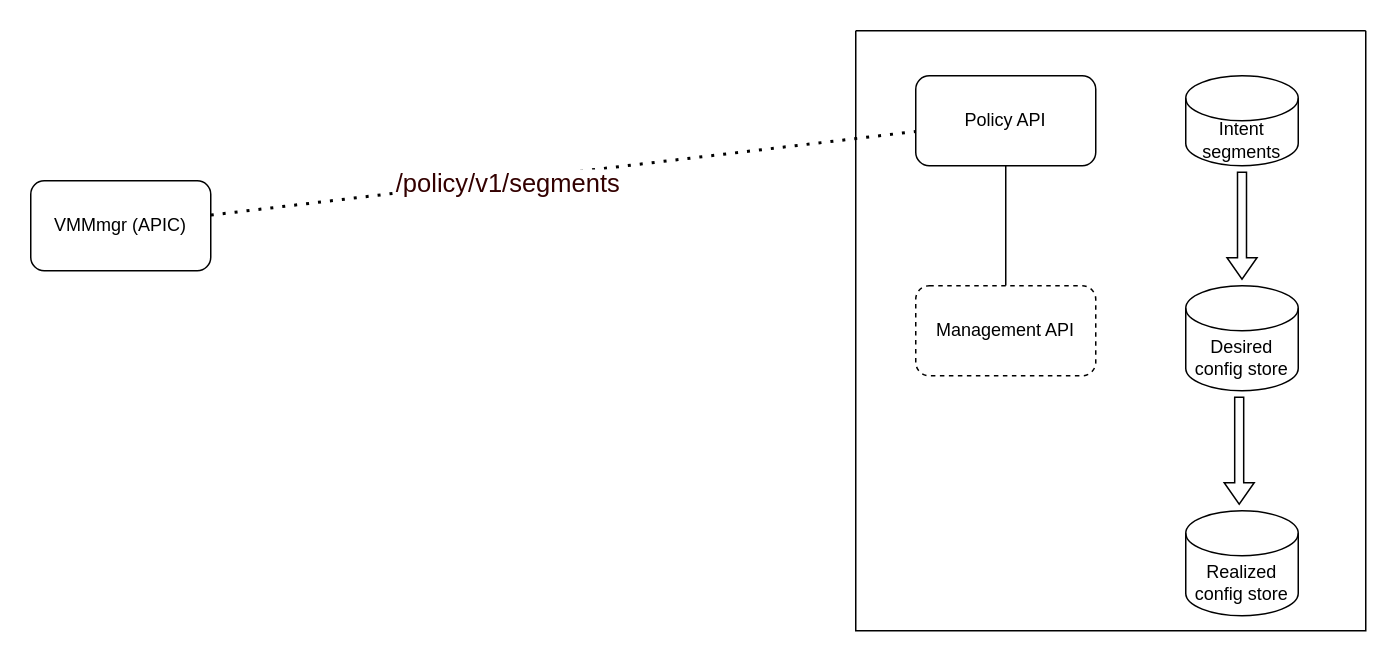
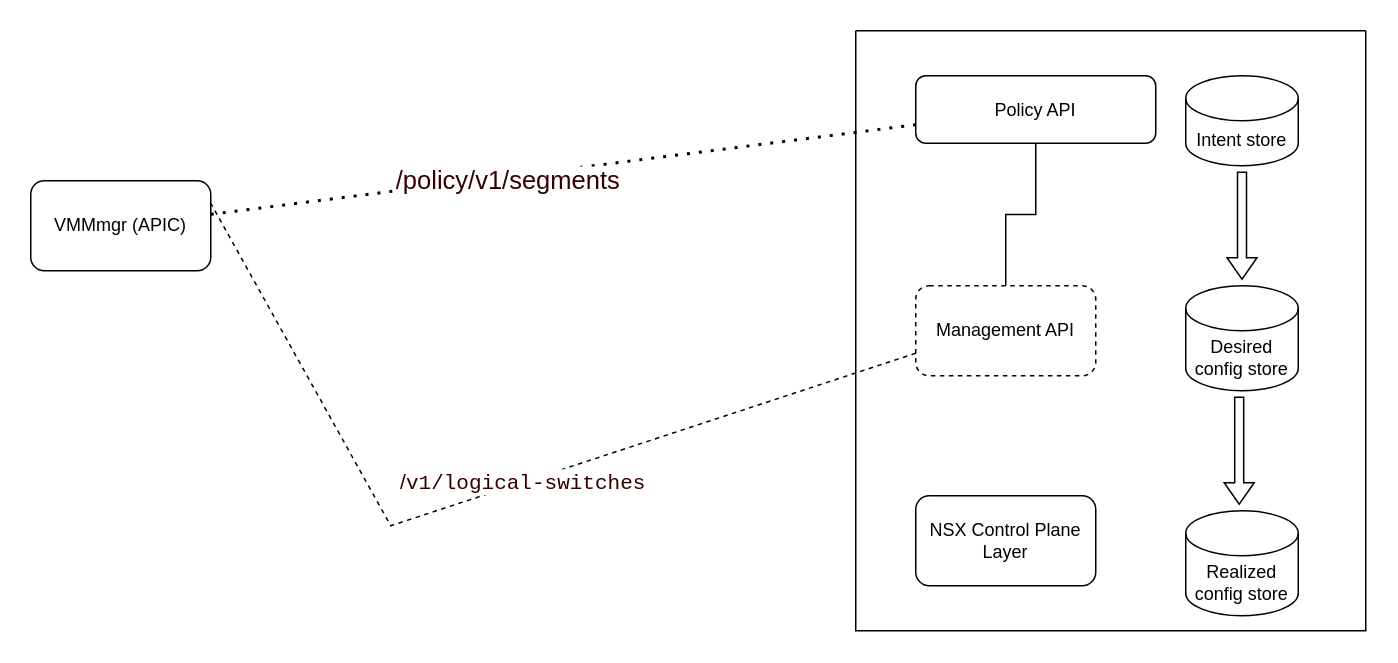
(1006, 121) -> (1036, 110)
(1242, 140) -> (1242, 140)
none -> (325, 409)
none -> (1006, 541)
